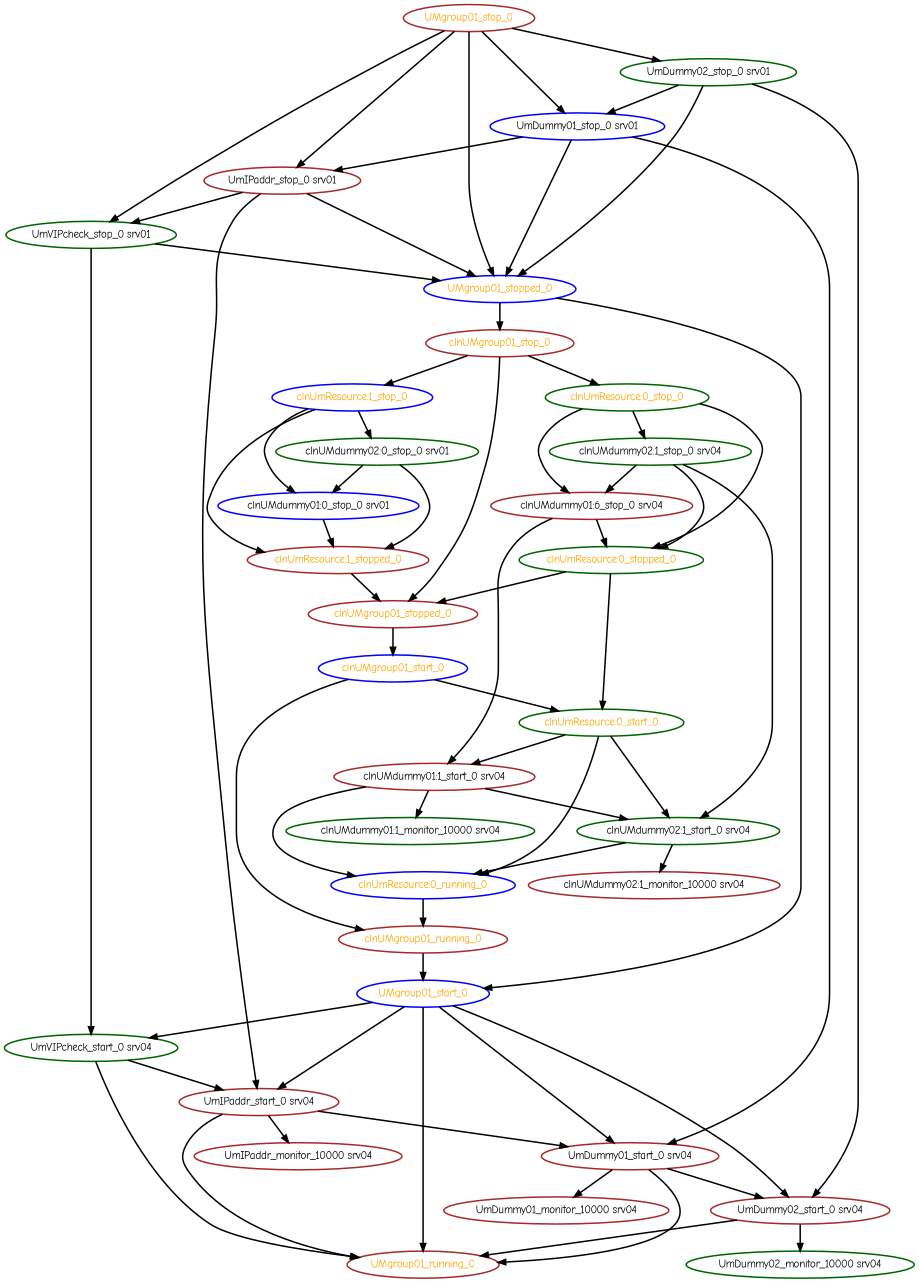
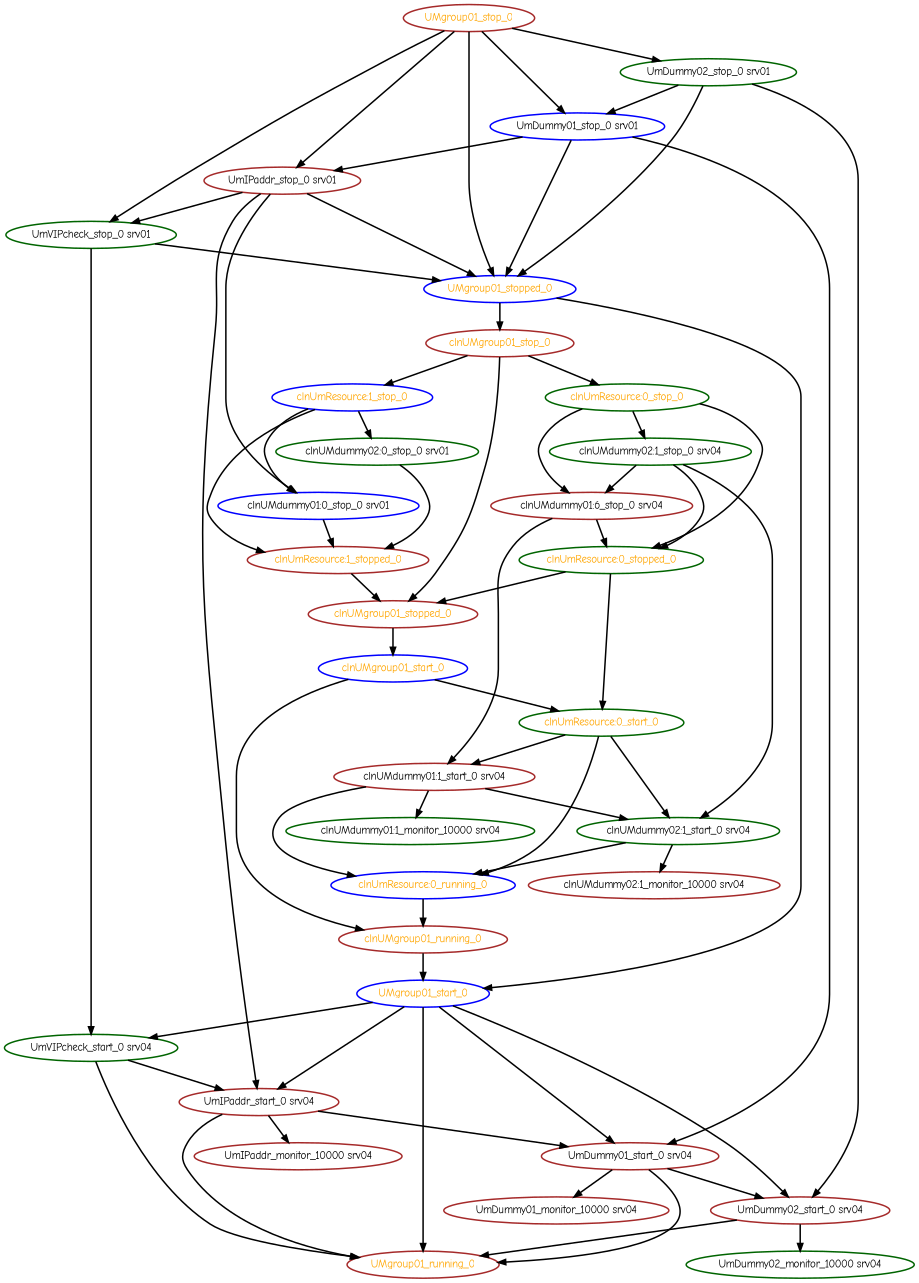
(351, 476) -> (226, 348)
